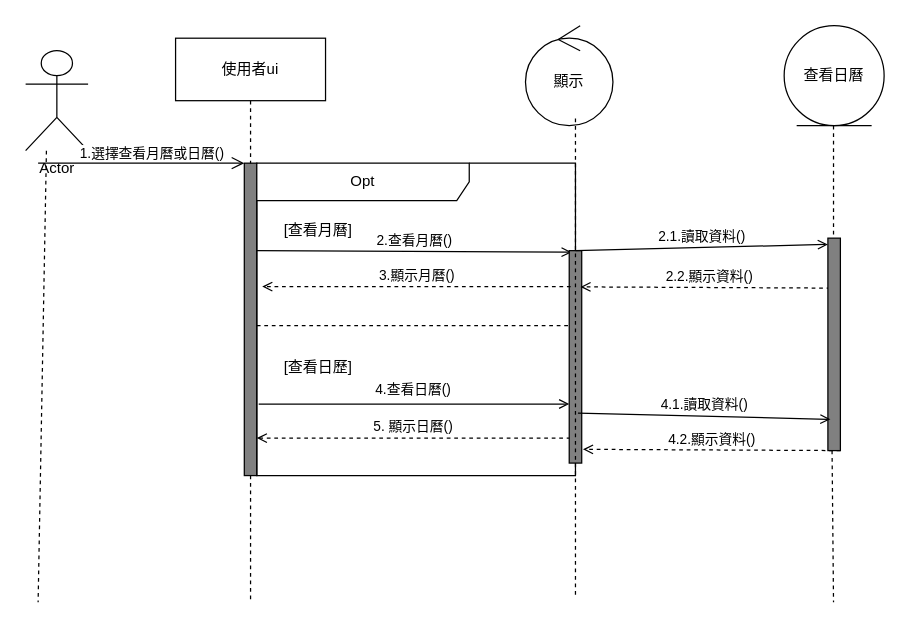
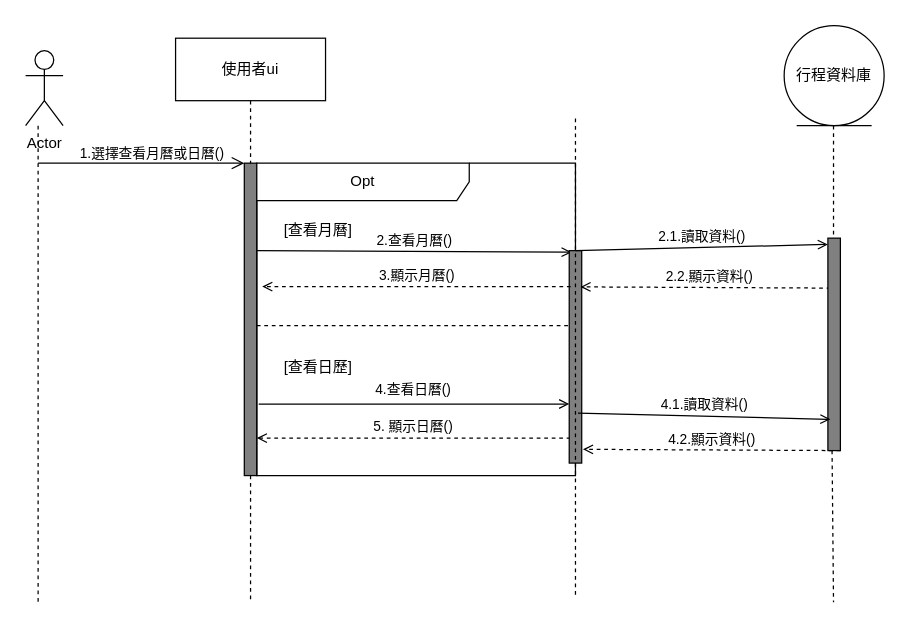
(569, 76) -> none
(834, 76) -> (834, 76)
(57, 101) -> (44, 88)
